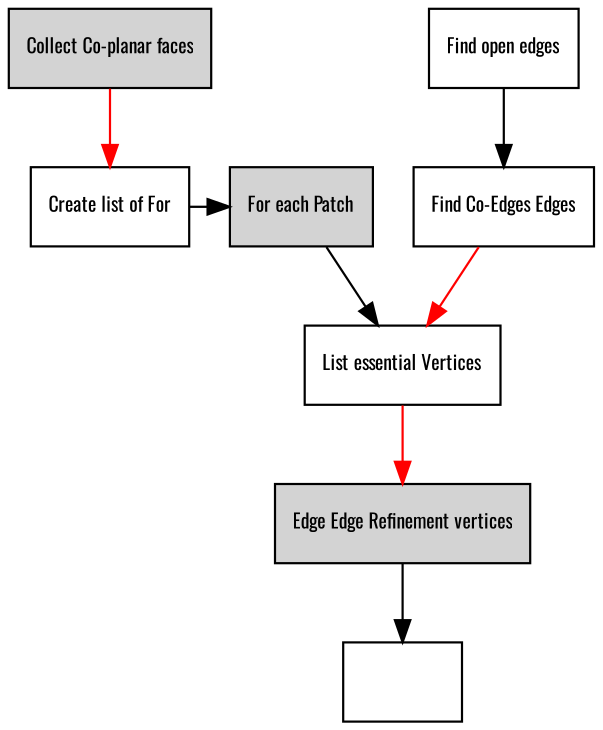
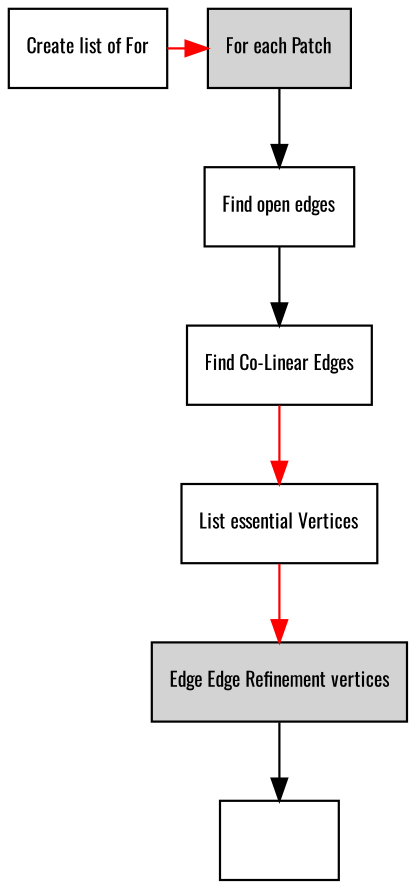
(110, 48) -> none
(198, 207) -> (176, 48)
(504, 207) -> (279, 365)
(346, 277) -> (279, 117)
